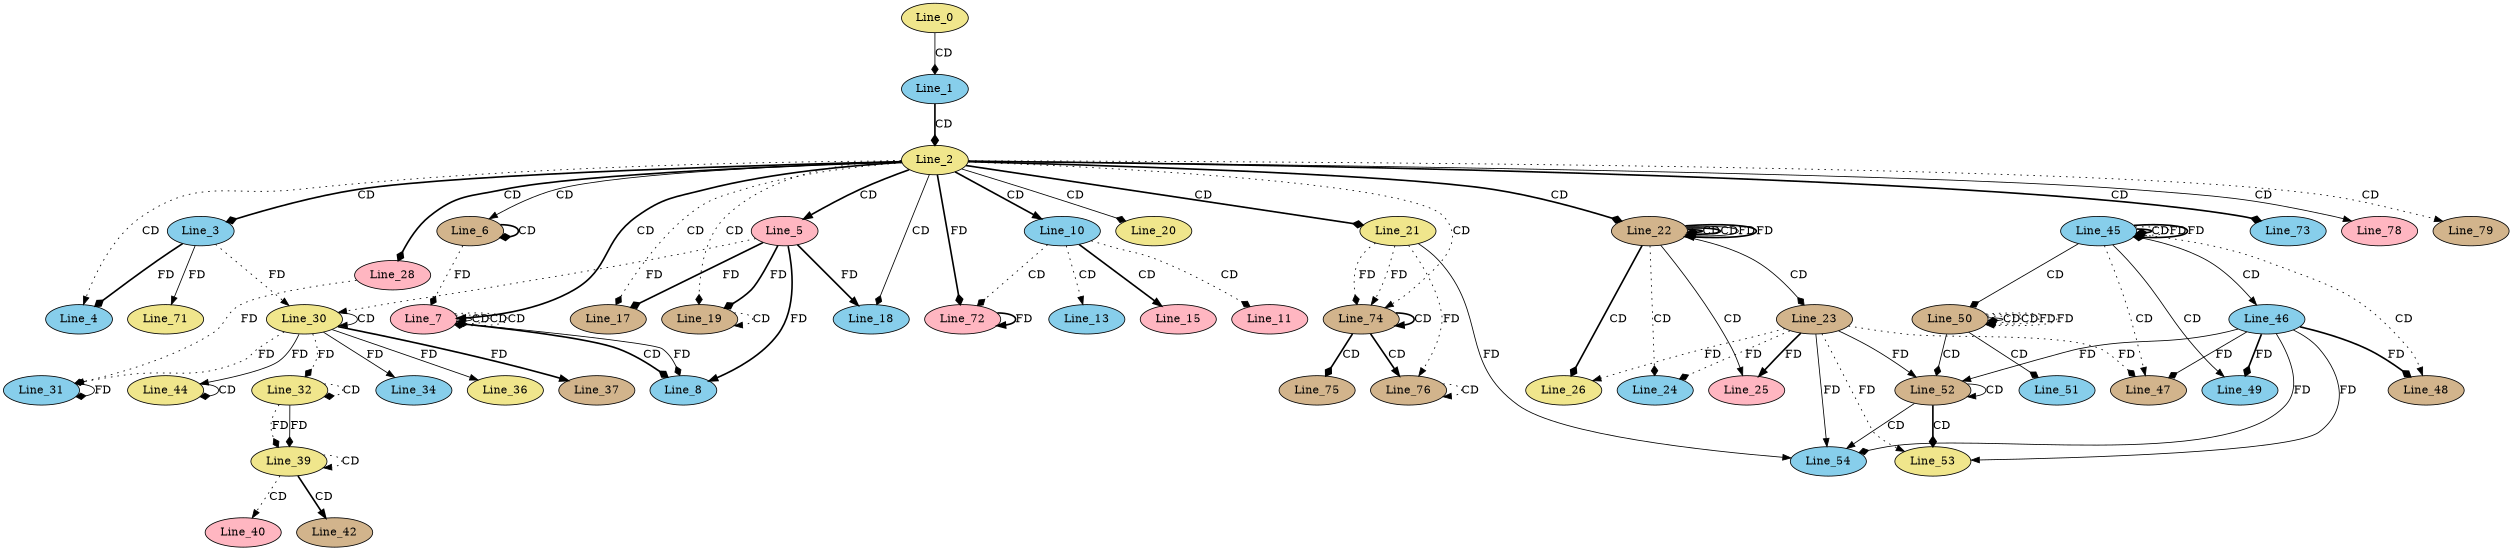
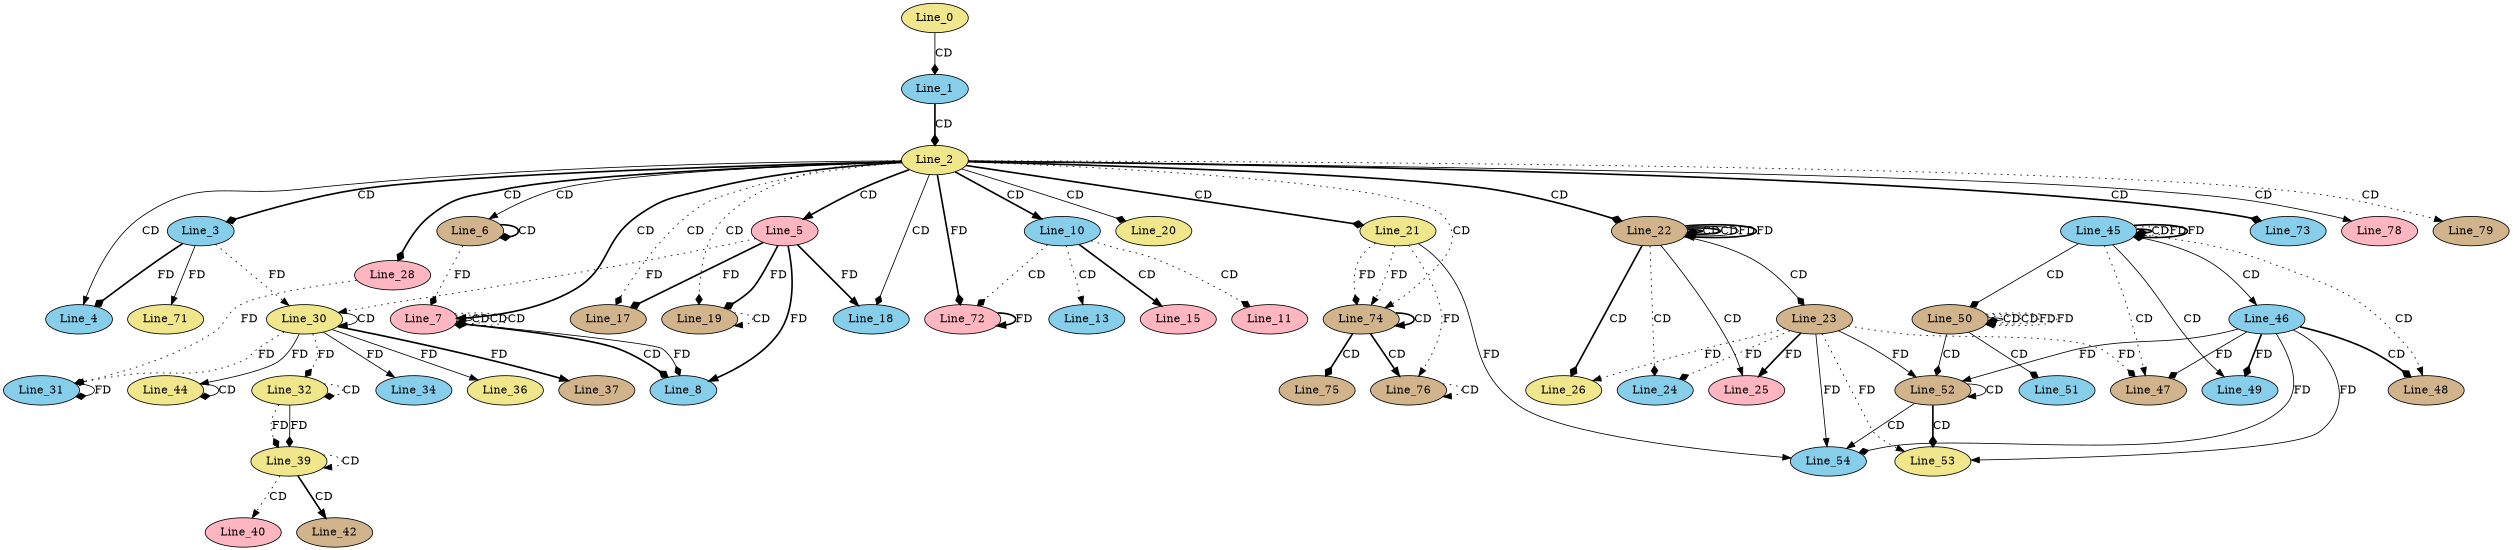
(383, 181) -> (383, 181)
(2397, 355) -> (2397, 355)
